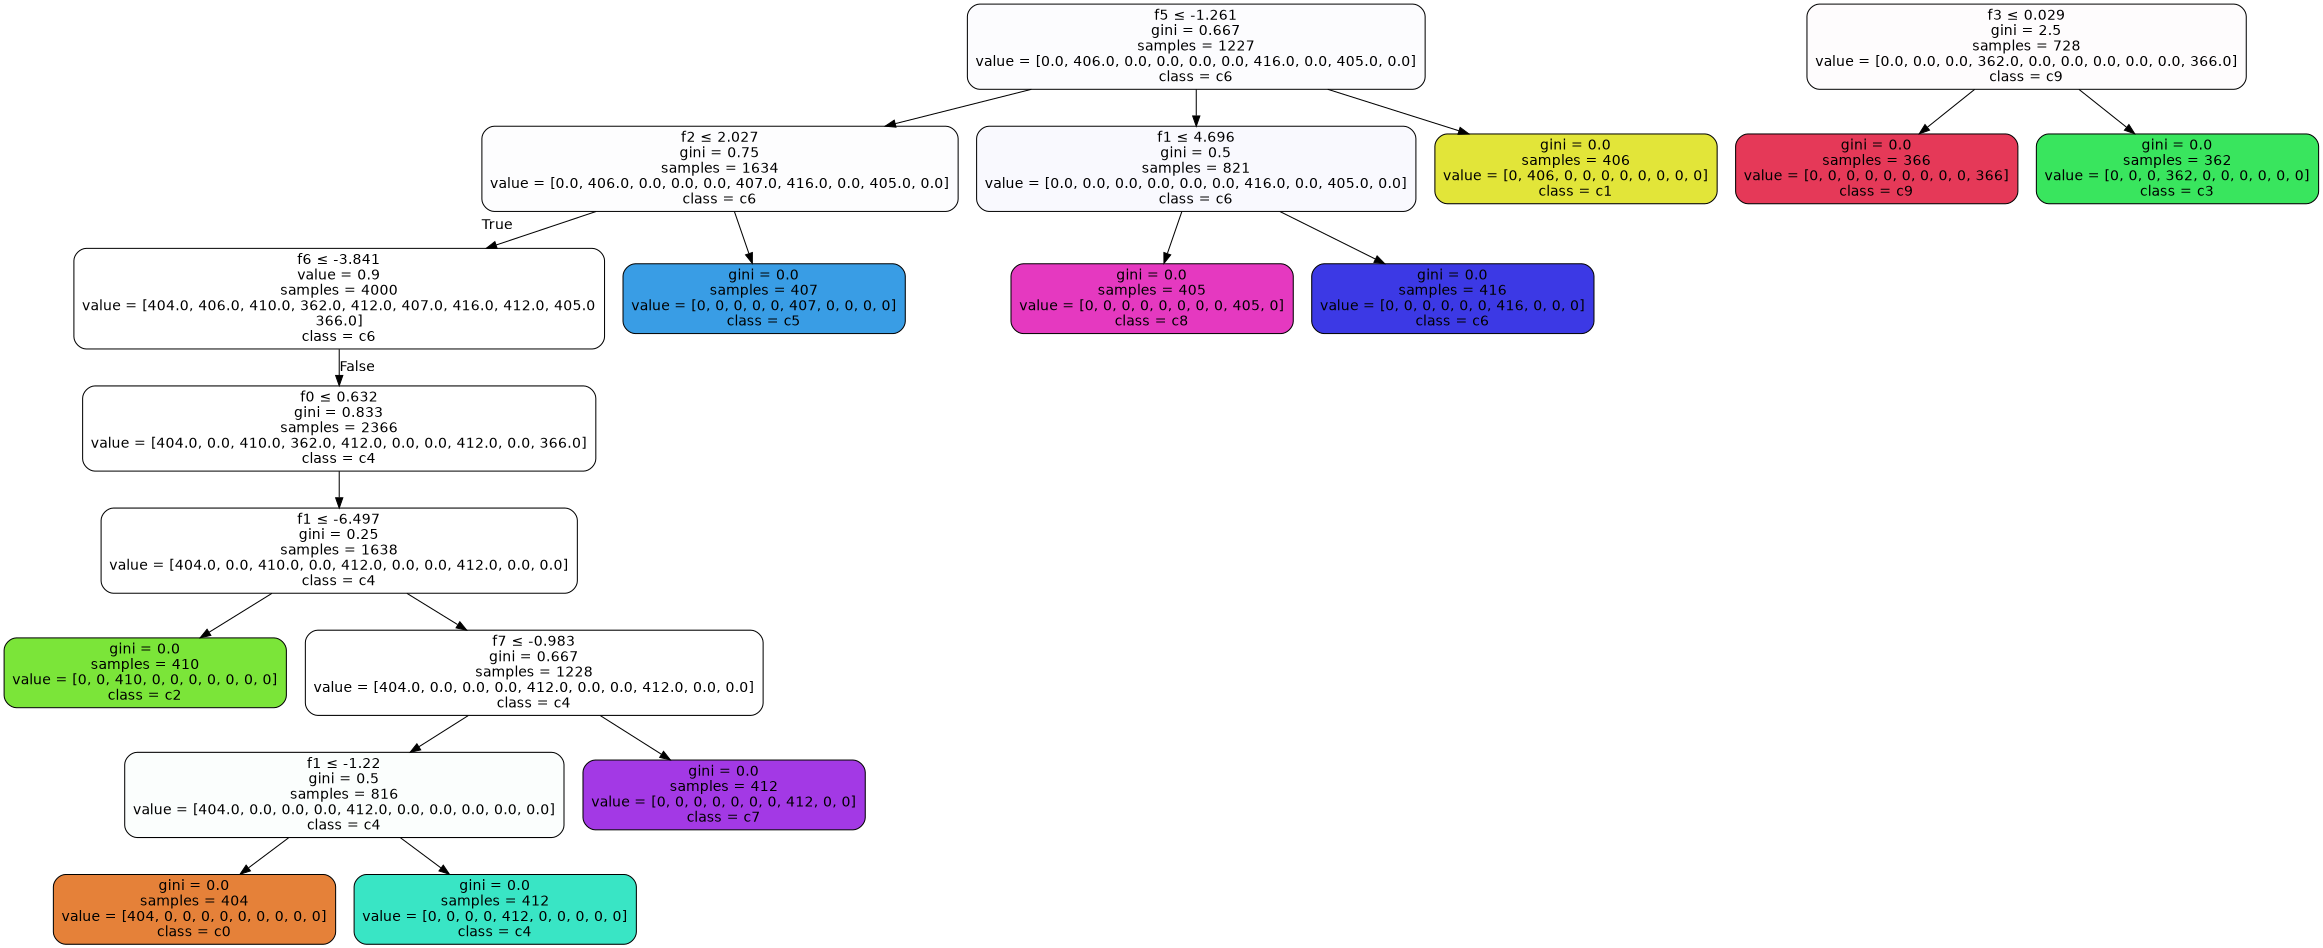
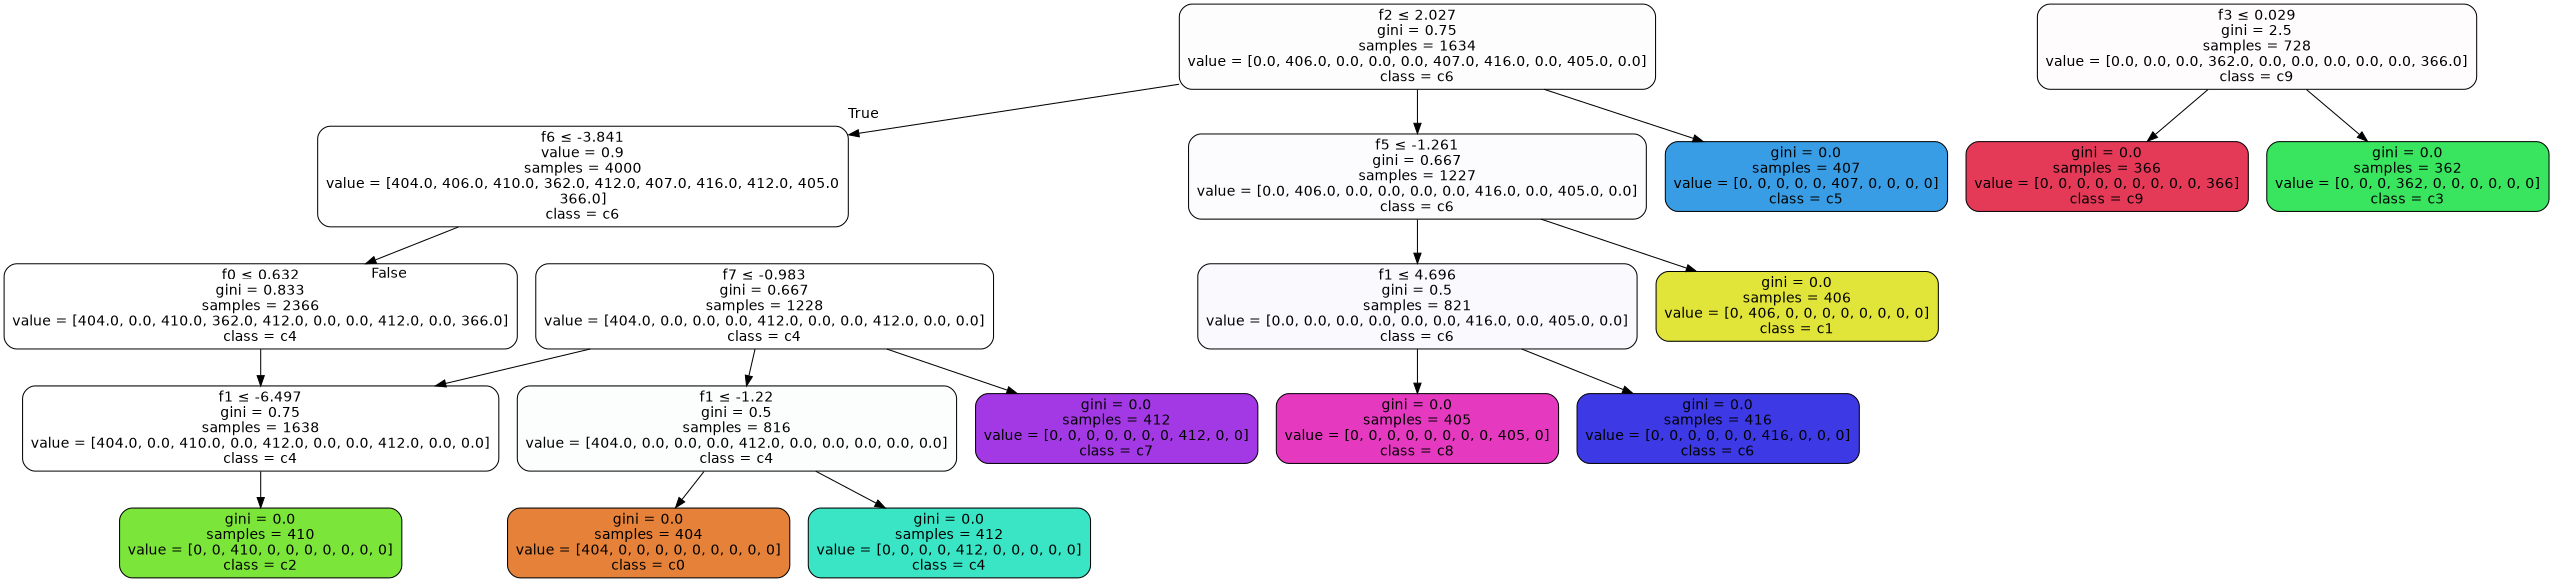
(963, 106) -> (1417, 106)
(339, 535) -> (261, 413)
(432, 609) -> (518, 366)
